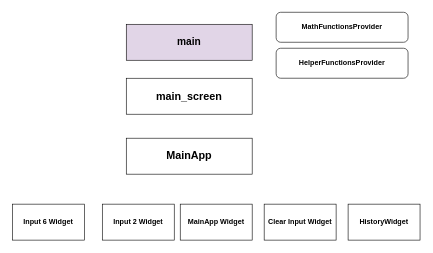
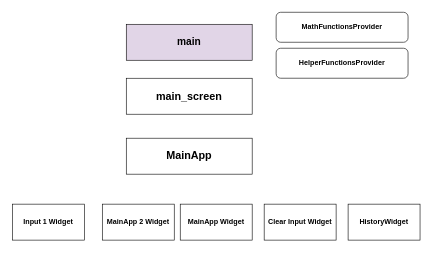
(48, 222) -> (48, 222)
(138, 222) -> (138, 222)
